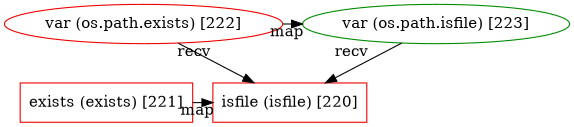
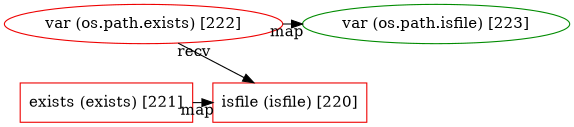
(369, 60) -> none
